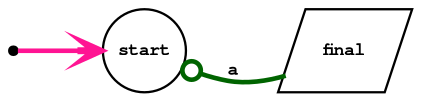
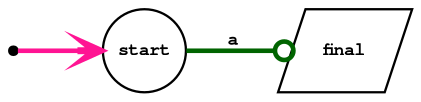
(243, 82) -> (231, 51)
